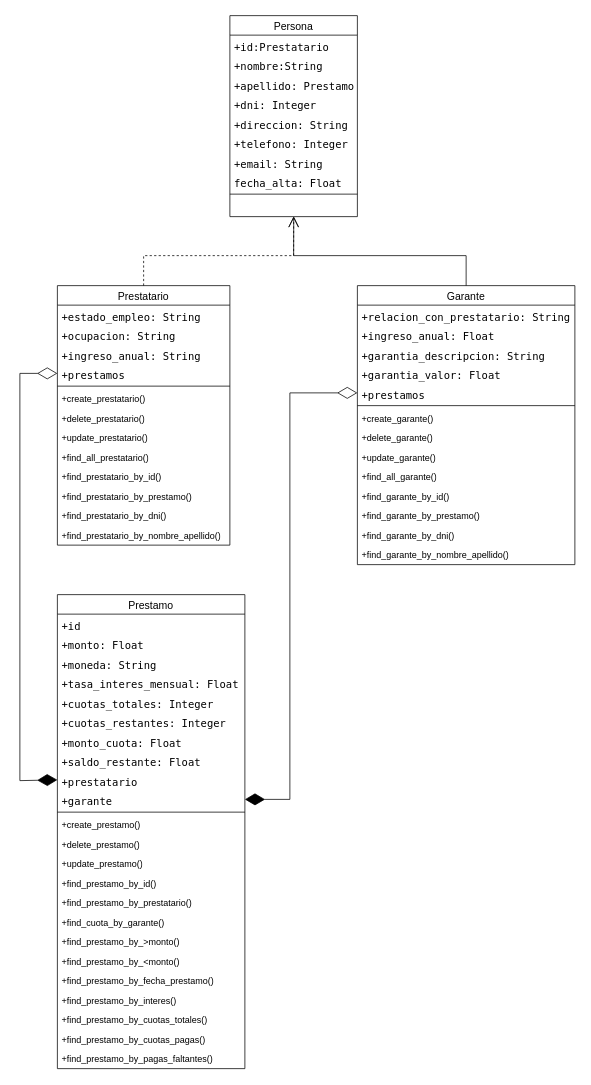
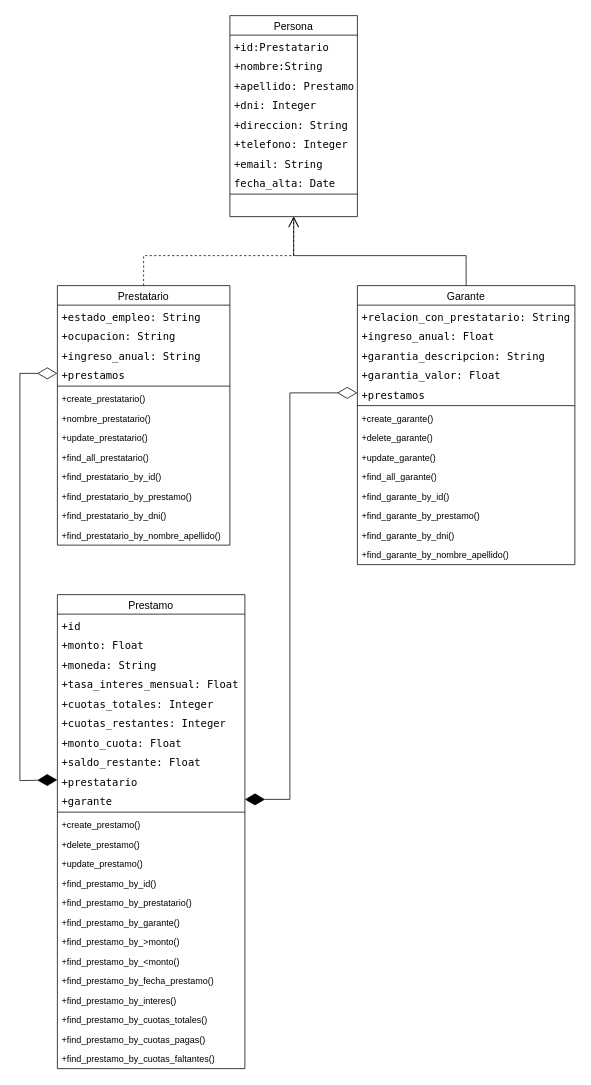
(273, 182) -> (271, 182)
(112, 419) -> (114, 419)
(121, 923) -> (129, 923)
(148, 1060) -> (150, 1060)
